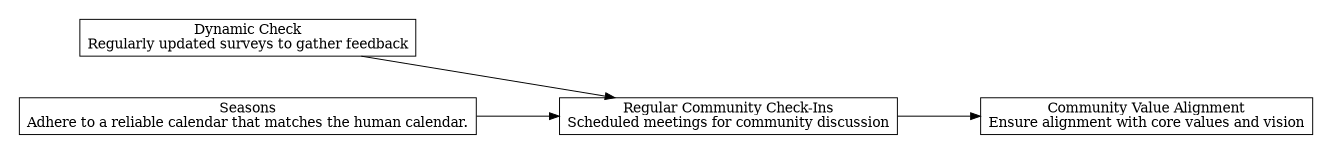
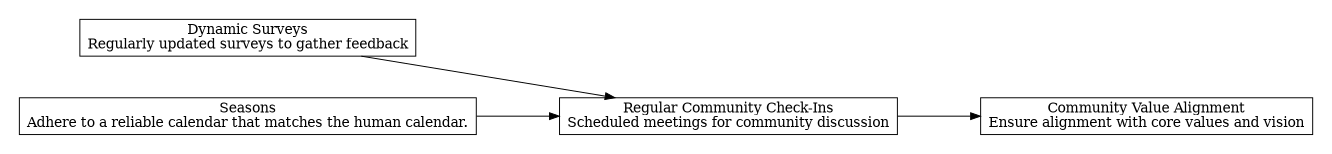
(248, 38) -> (248, 38)
